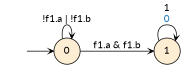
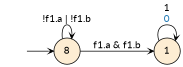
(67, 51) -> (67, 51)
